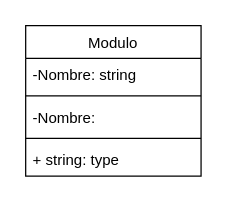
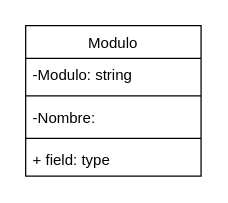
(90, 75) -> (88, 75)
(84, 160) -> (77, 160)
